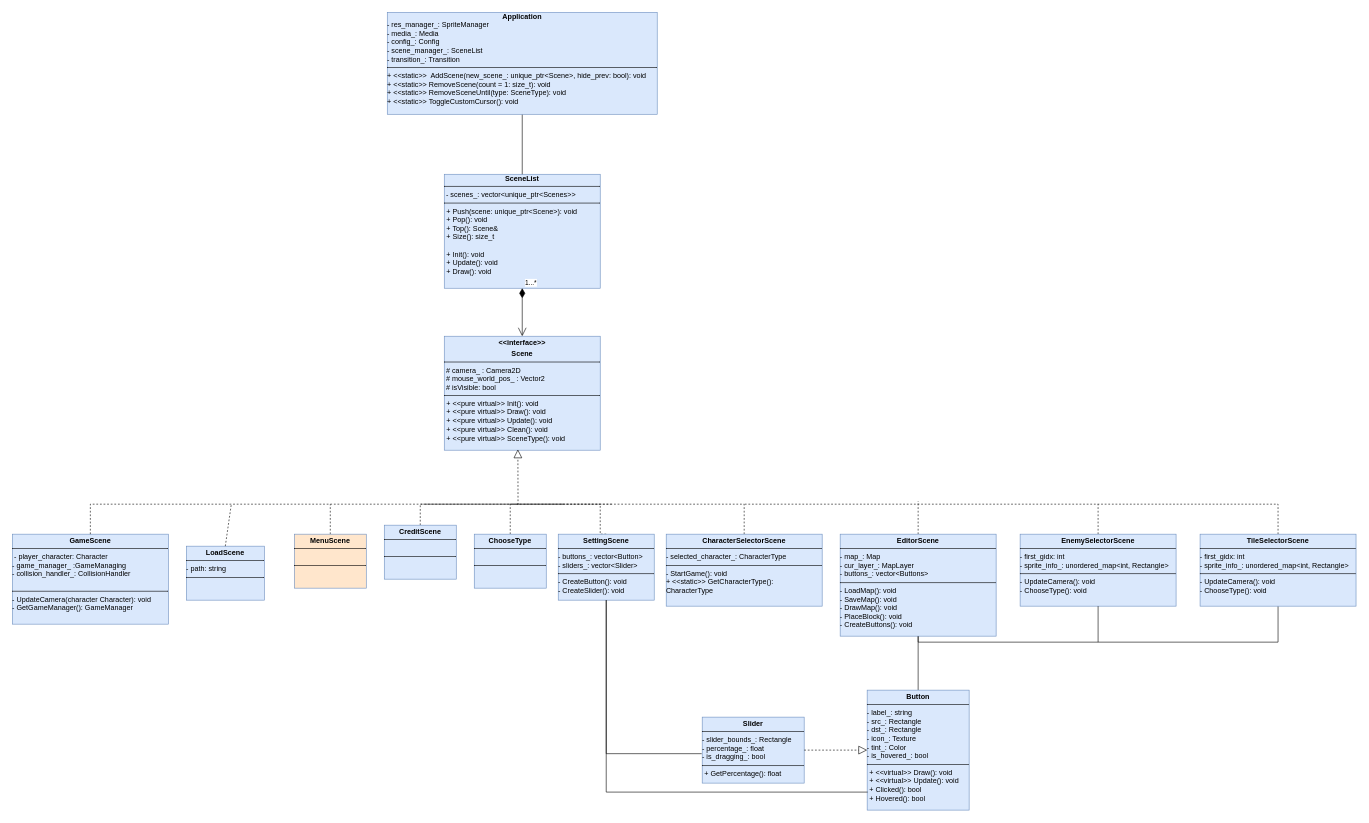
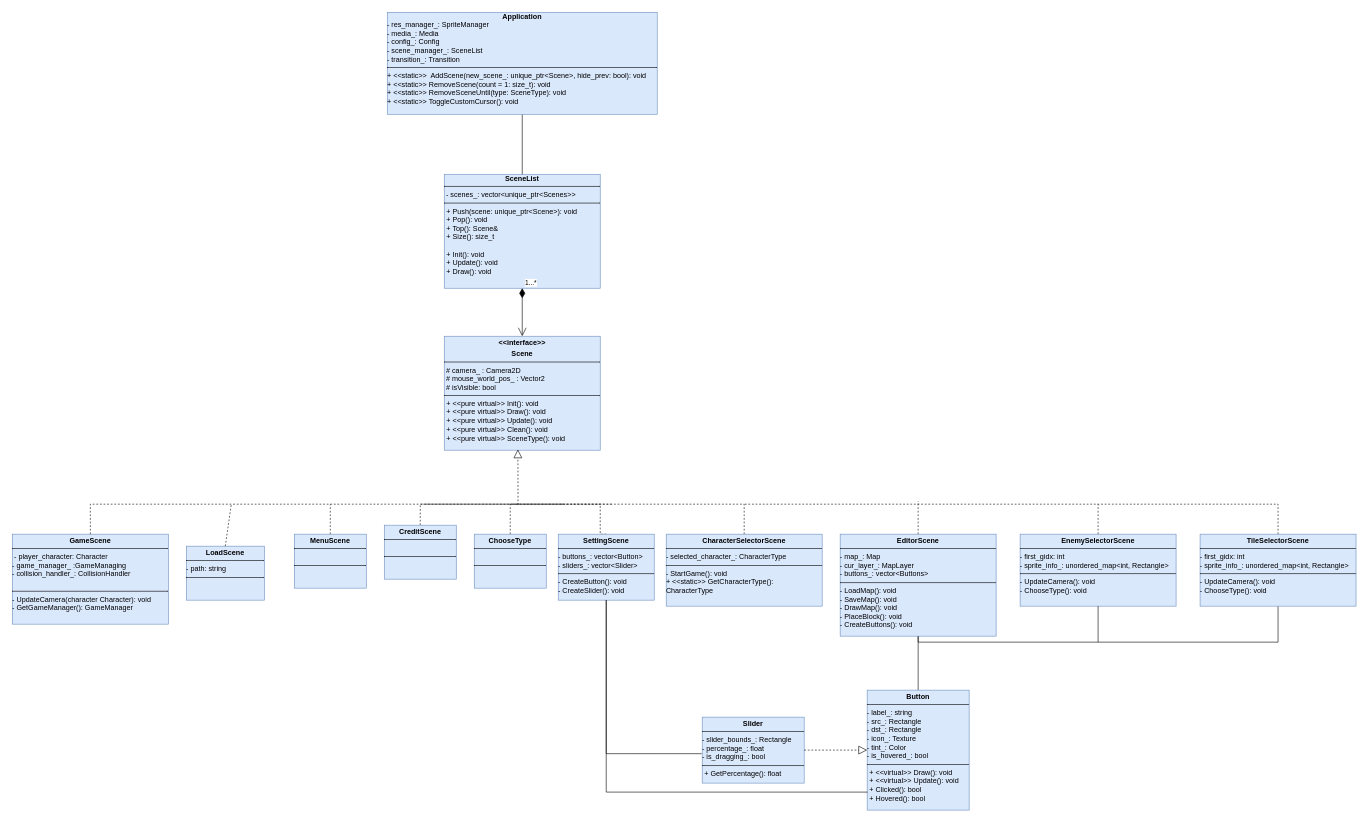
(330, 561) -> (330, 561)
